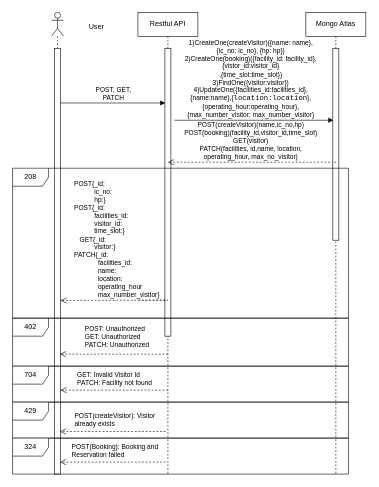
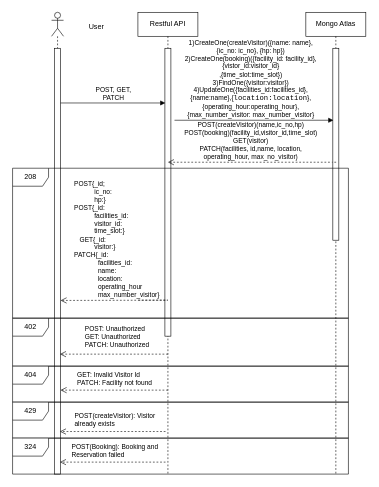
(30, 375) -> (30, 375)
